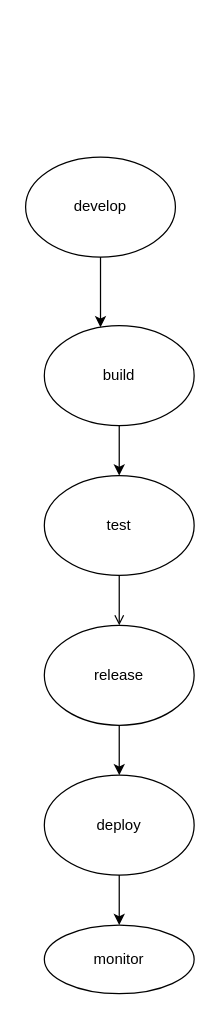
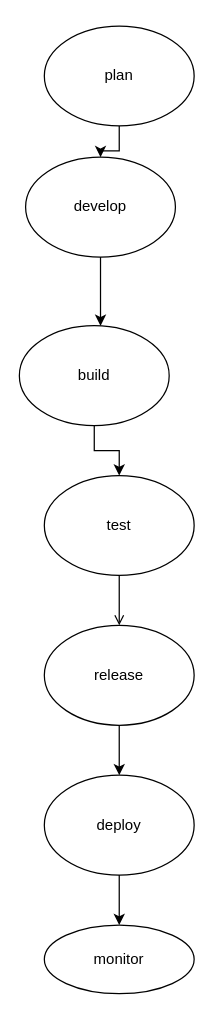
none -> (119, 76)
none -> (119, 148)
(119, 376) -> (94, 376)
